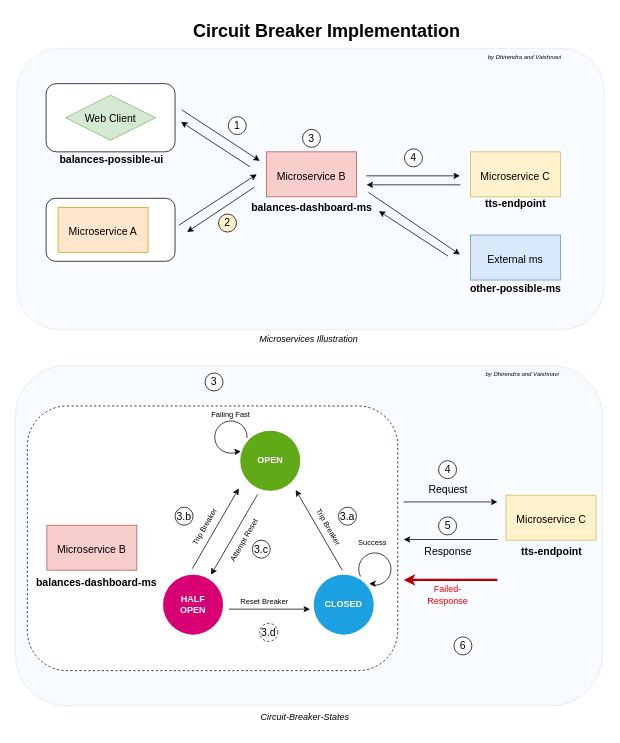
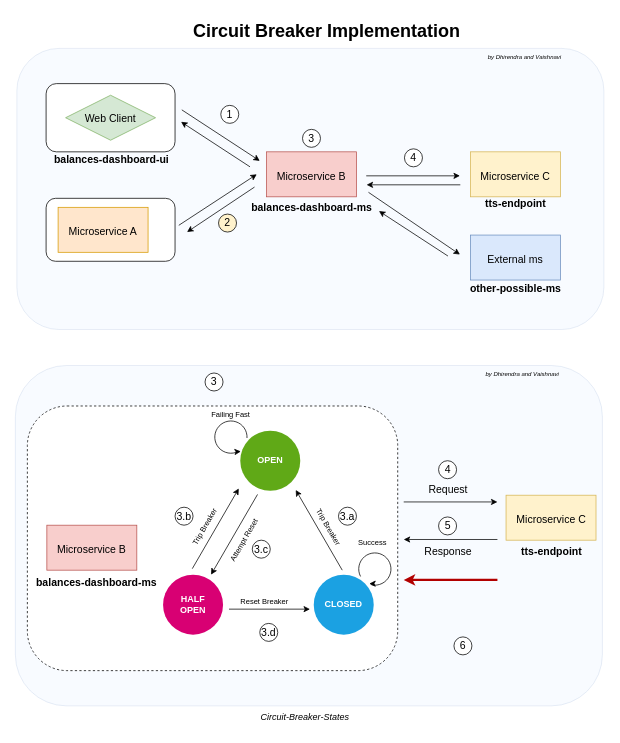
(237, 126) -> (230, 114)
(112, 160) -> (112, 160)
(308, 339) -> none
(448, 595) -> none
(269, 633) -> (269, 633)
